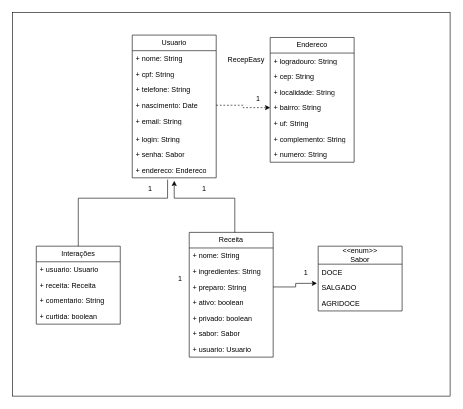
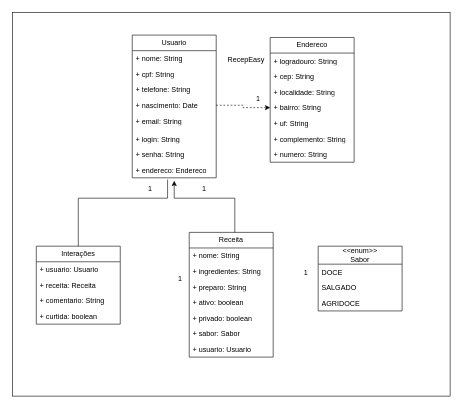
(161, 155) -> (162, 155)
(301, 284) -> none
